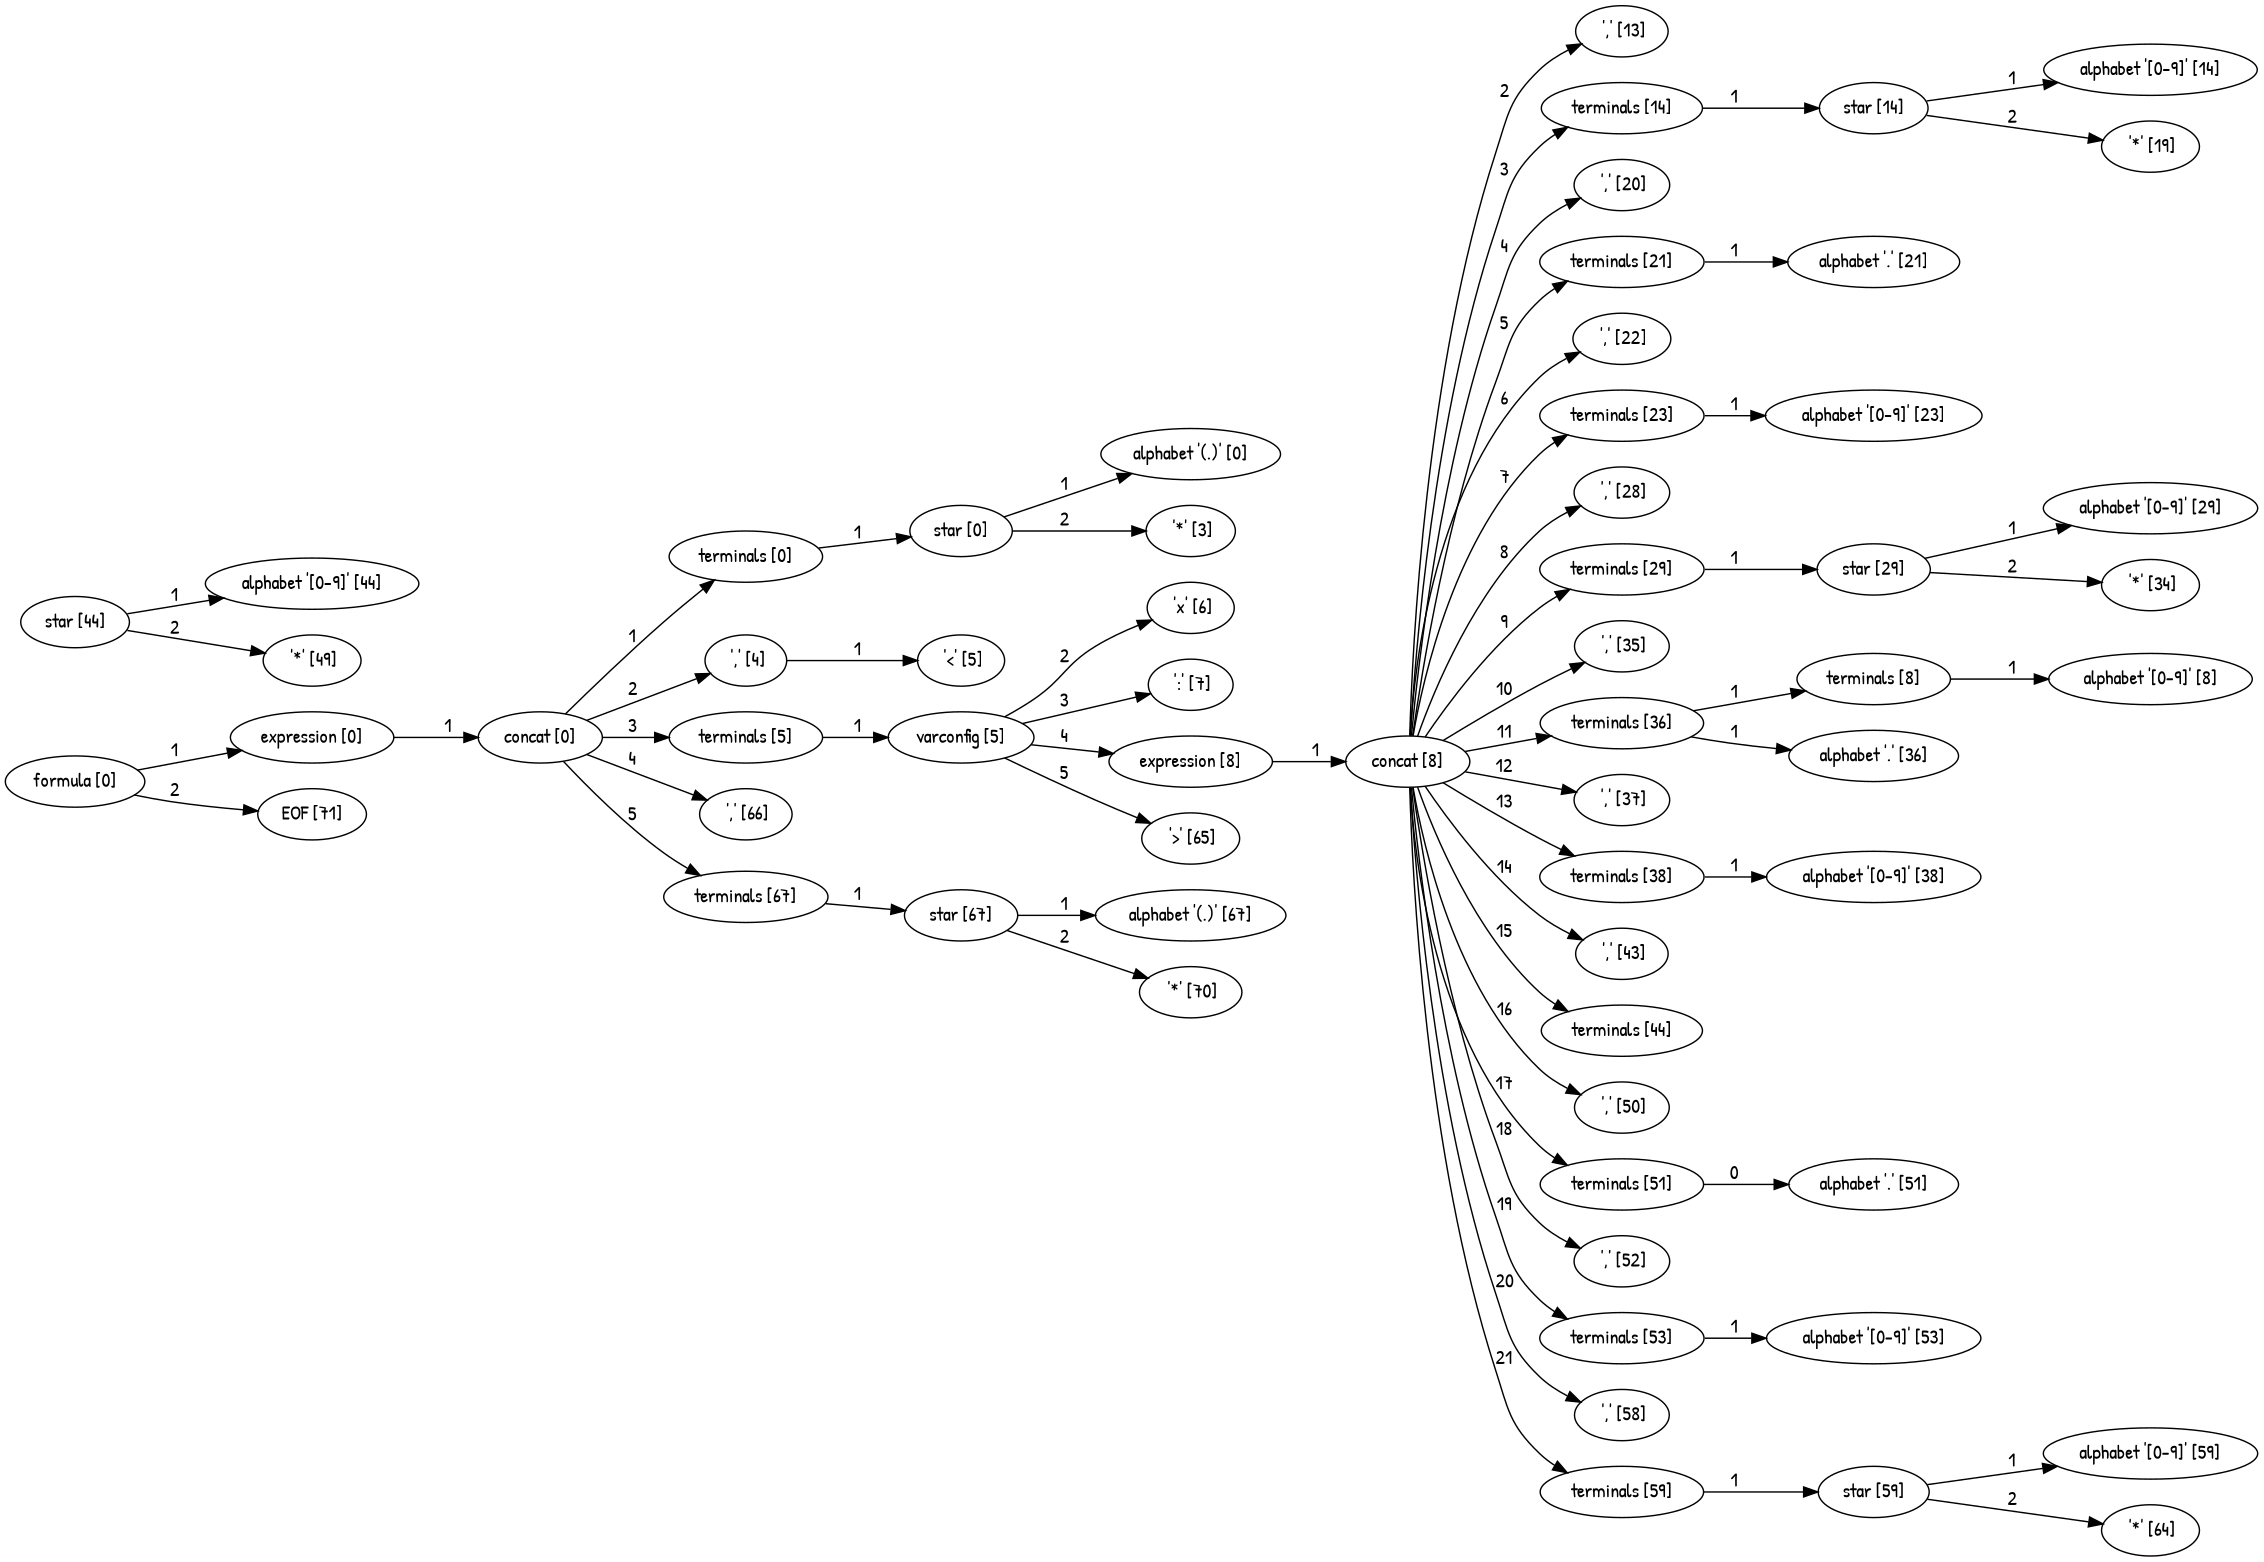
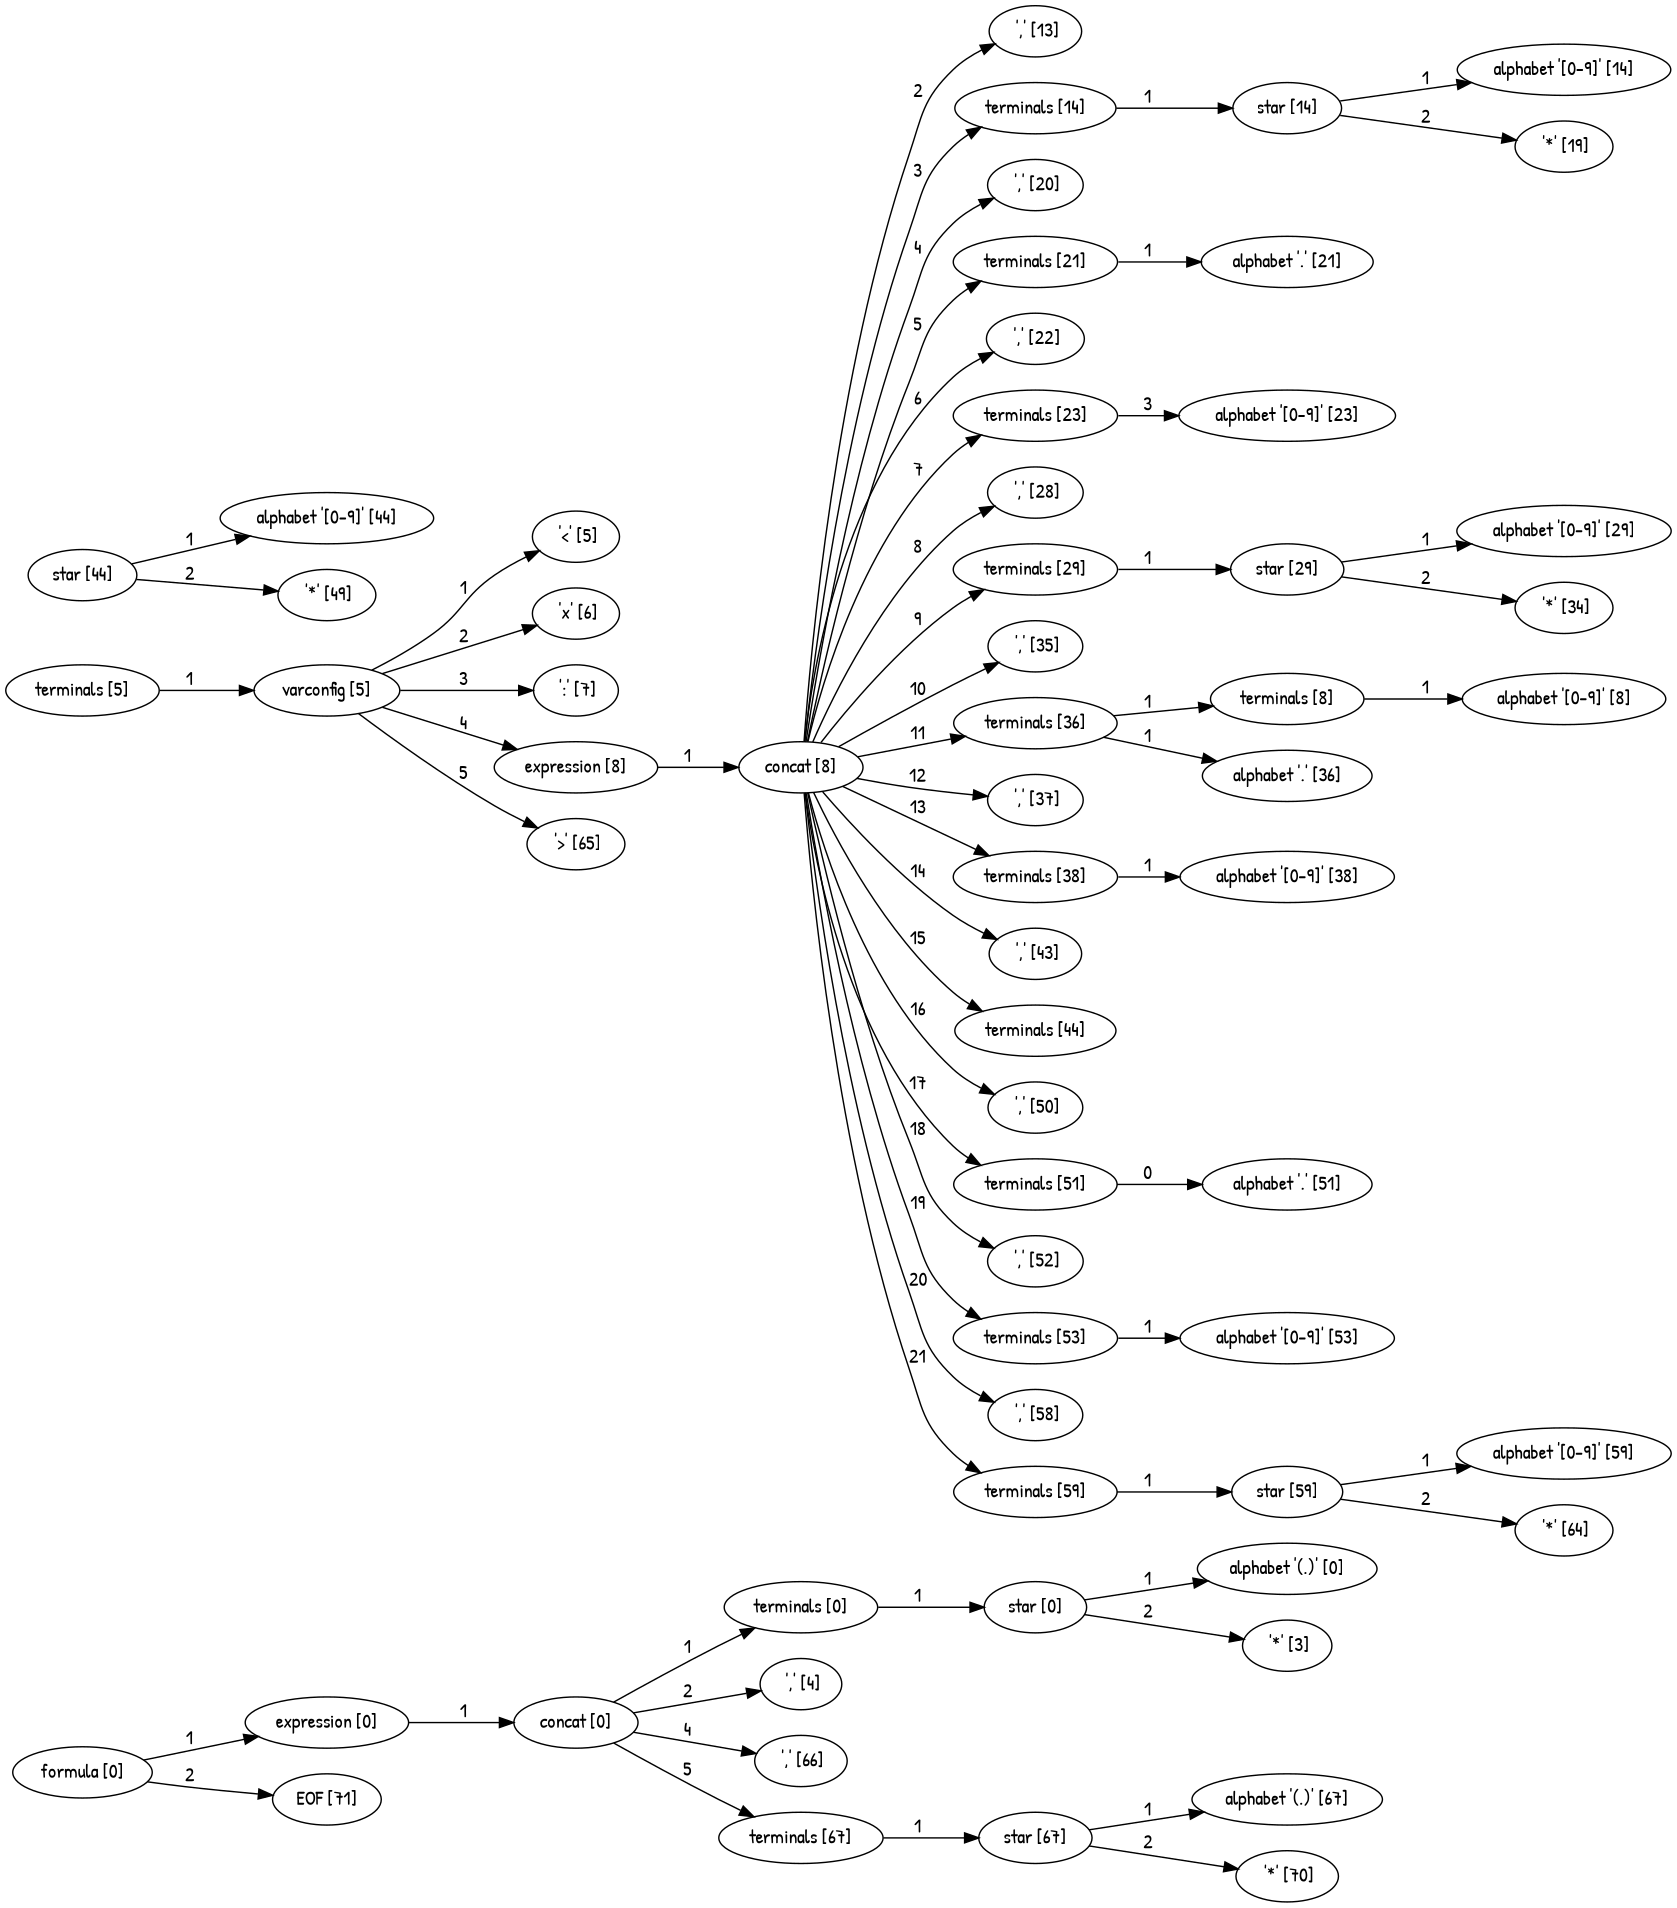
(1735, 405) -> (1148, 405)
(845, 661) -> (452, 617)
(628, 737) -> none
